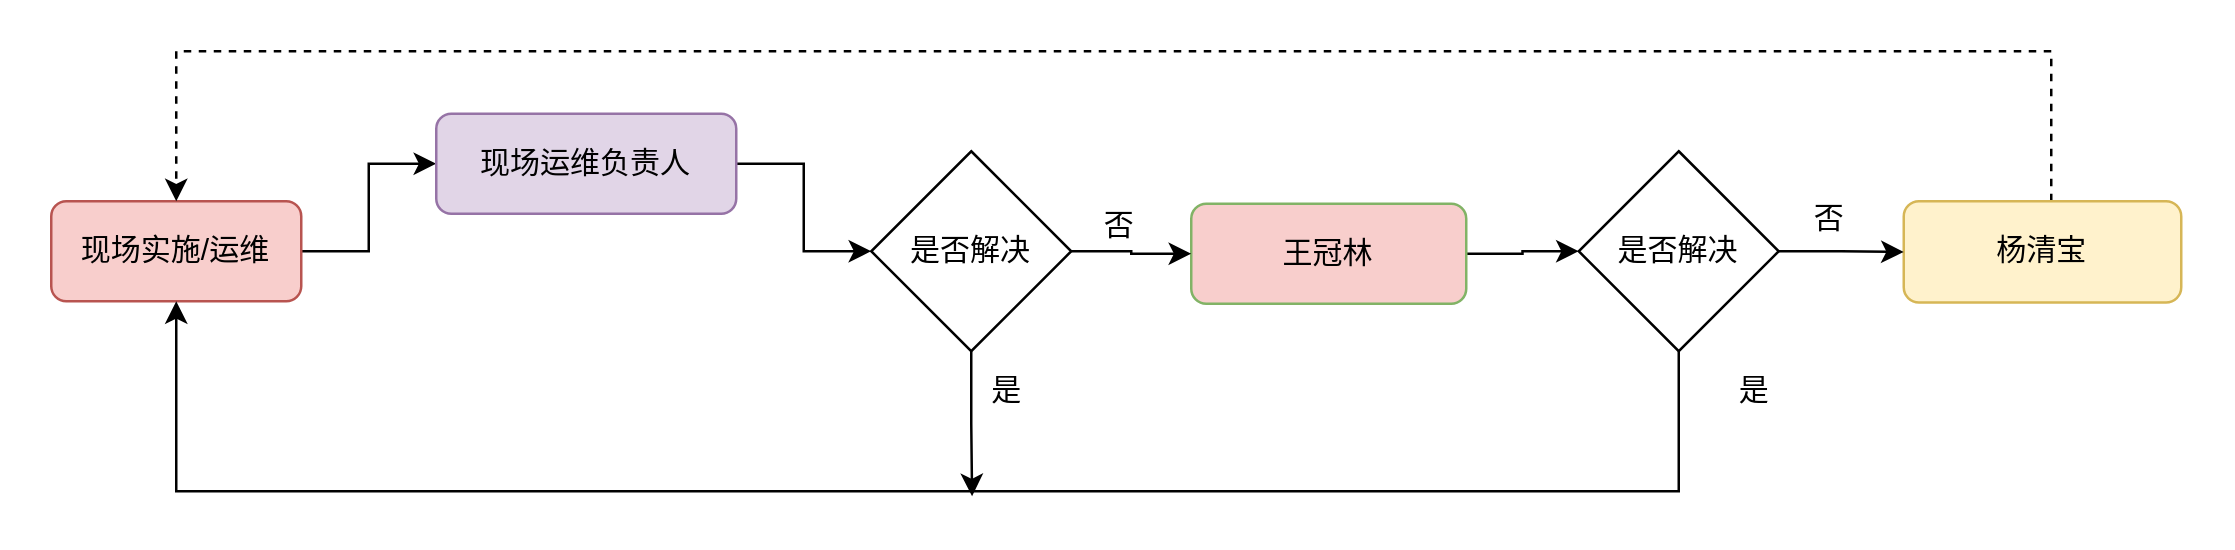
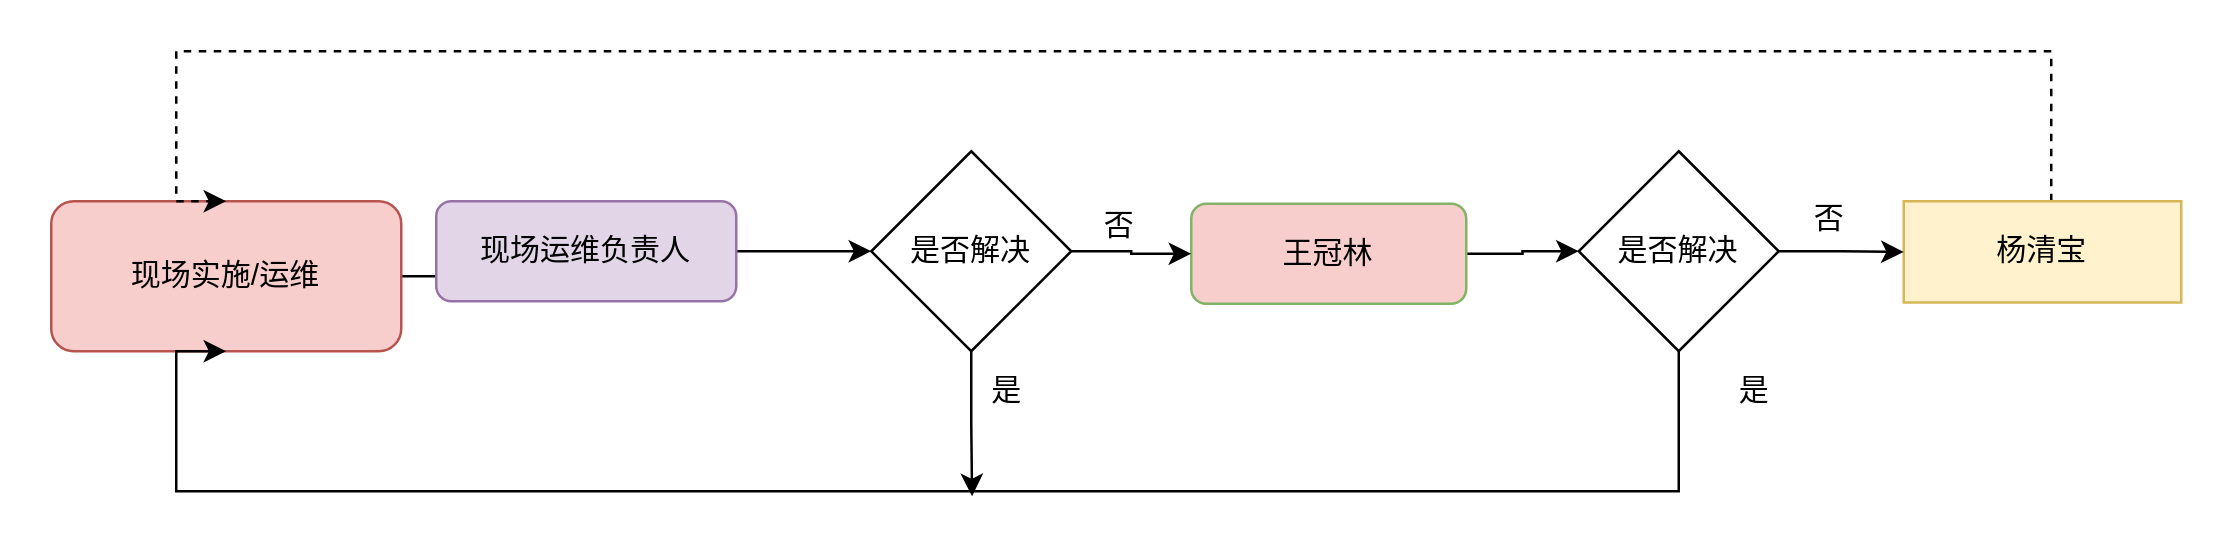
(586, 164) -> (586, 251)
(176, 251) -> (226, 276)
(2043, 252) -> (2043, 252)
